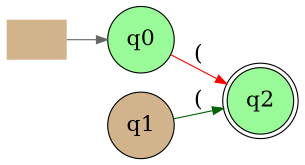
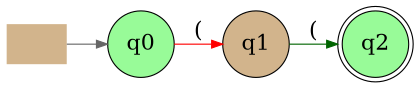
(194, 67) -> (193, 44)
